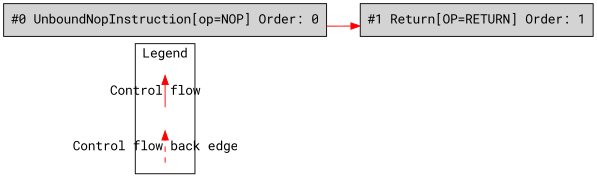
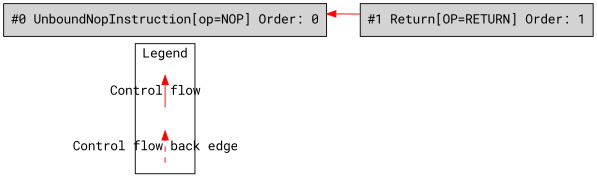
(339, 26) -> (348, 14)
